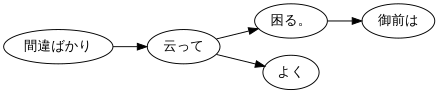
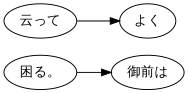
(233, 35) -> none
(58, 47) -> none
